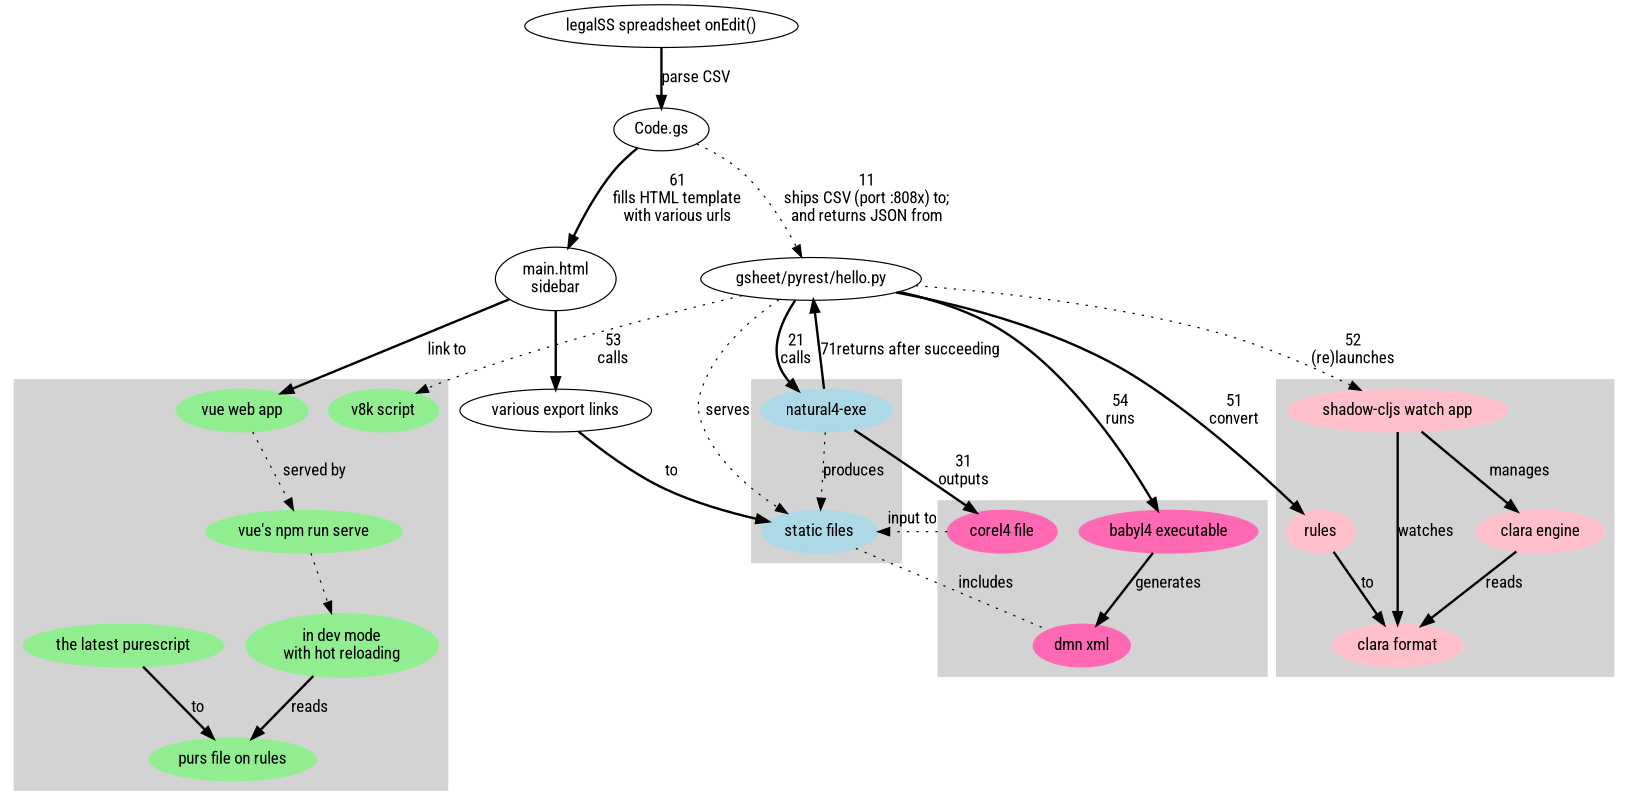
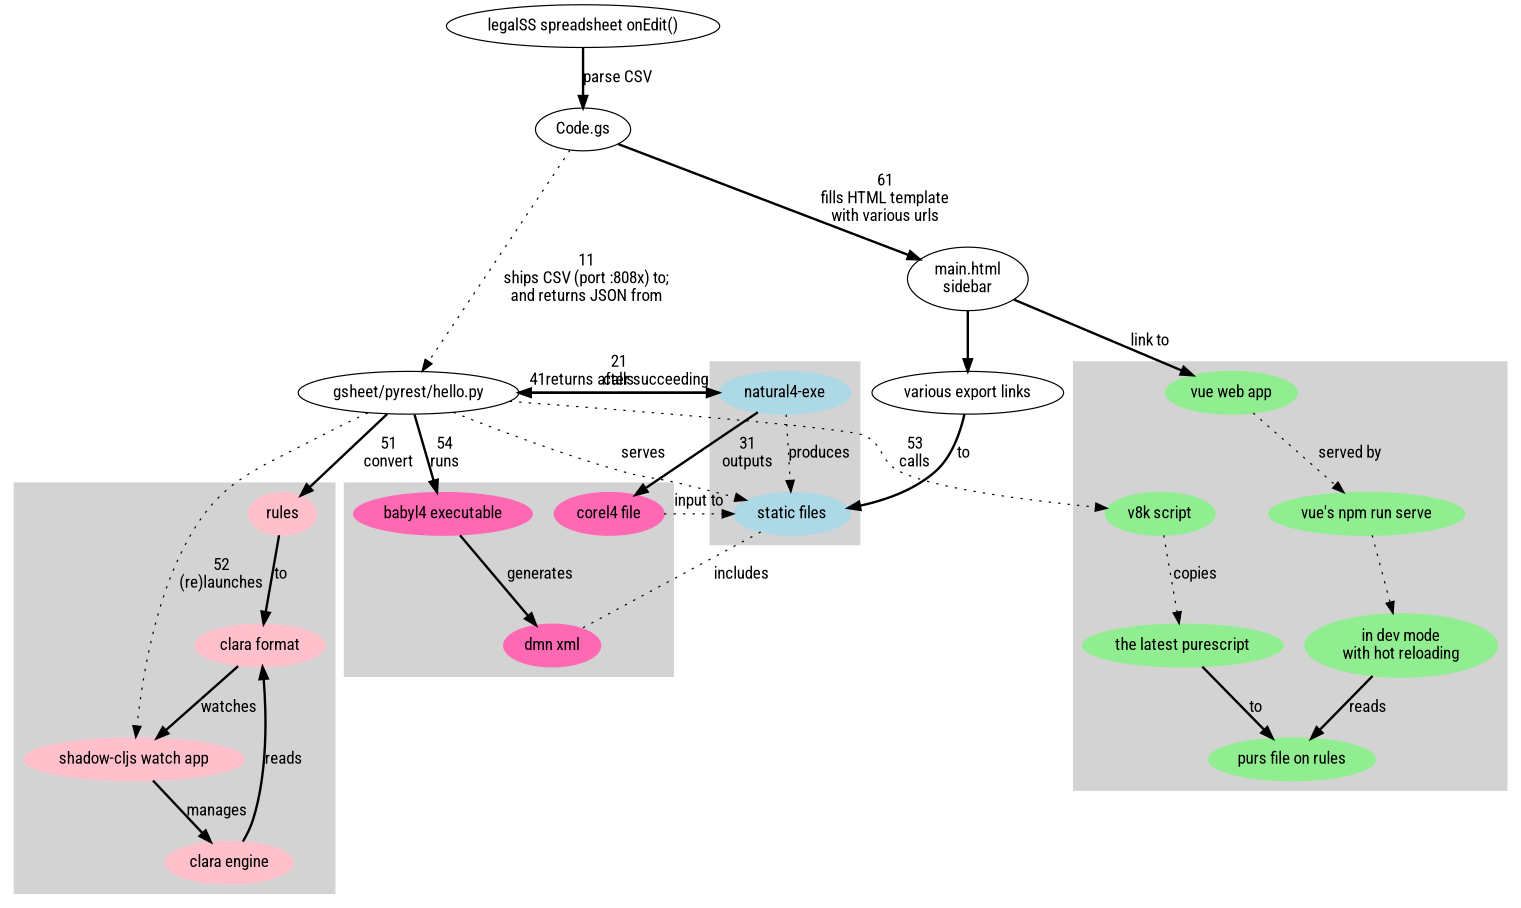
(910, 350) -> (619, 380)
(1398, 522) -> (202, 698)
none -> (1170, 574)
